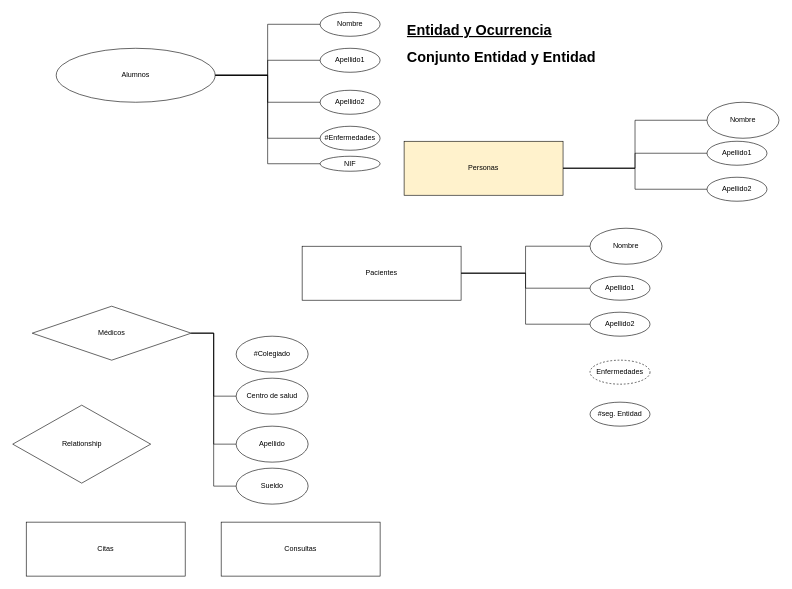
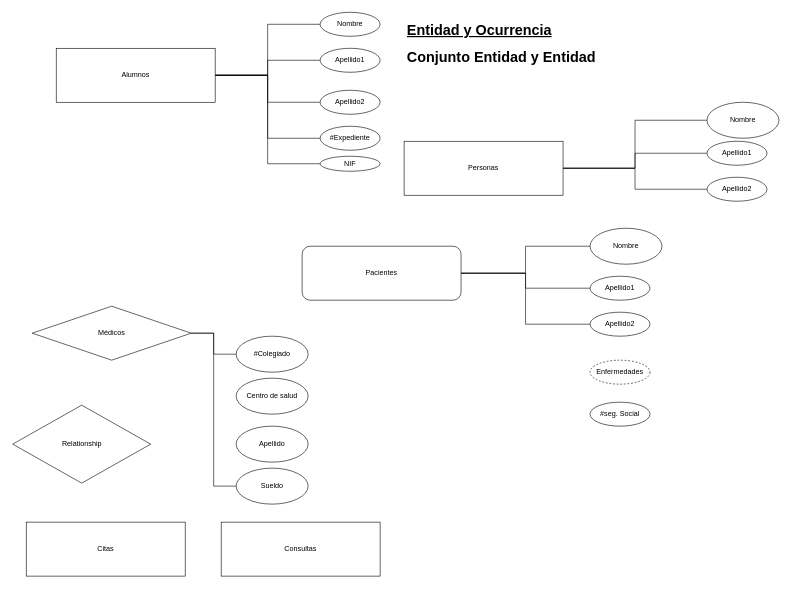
(136, 75) -> (136, 75)
(350, 138) -> (350, 138)
(484, 168) -> (484, 168)
(382, 273) -> (382, 273)
none -> (225, 354)
(225, 396) -> none
(620, 414) -> (620, 414)
(225, 444) -> none
